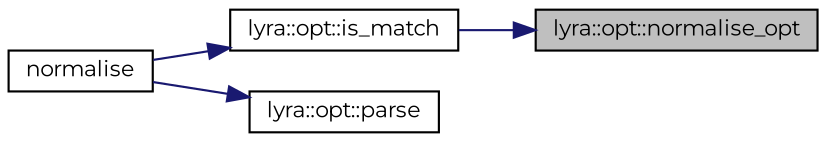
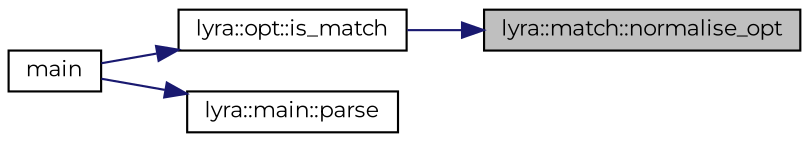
(677, 30) -> (642, 30)
(81, 71) -> (55, 71)
(344, 112) -> (293, 112)
